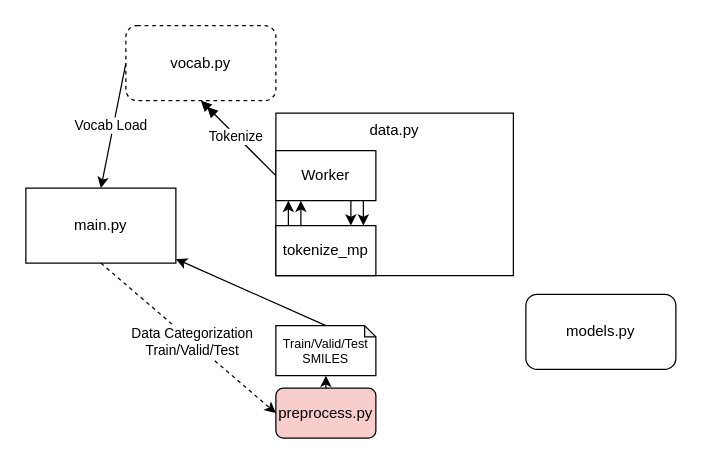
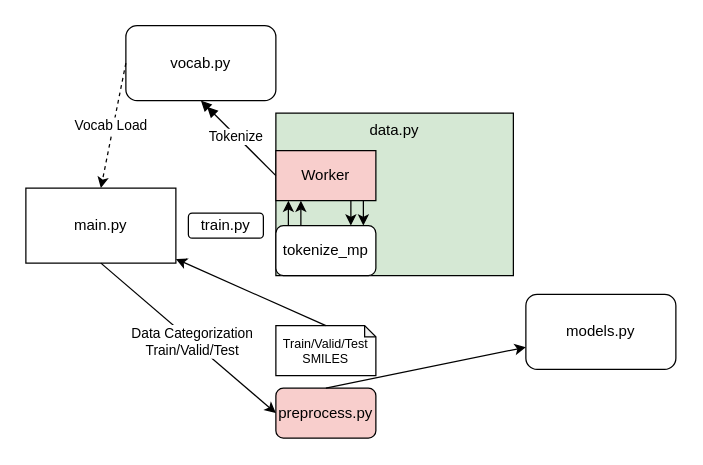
(201, 63) -> (201, 63)
(120, 90) -> (120, 90)
(326, 176) -> (326, 176)
(394, 194) -> (394, 194)
none -> (226, 226)
(326, 251) -> (326, 251)
(138, 295) -> (138, 295)
(326, 386) -> (422, 368)
